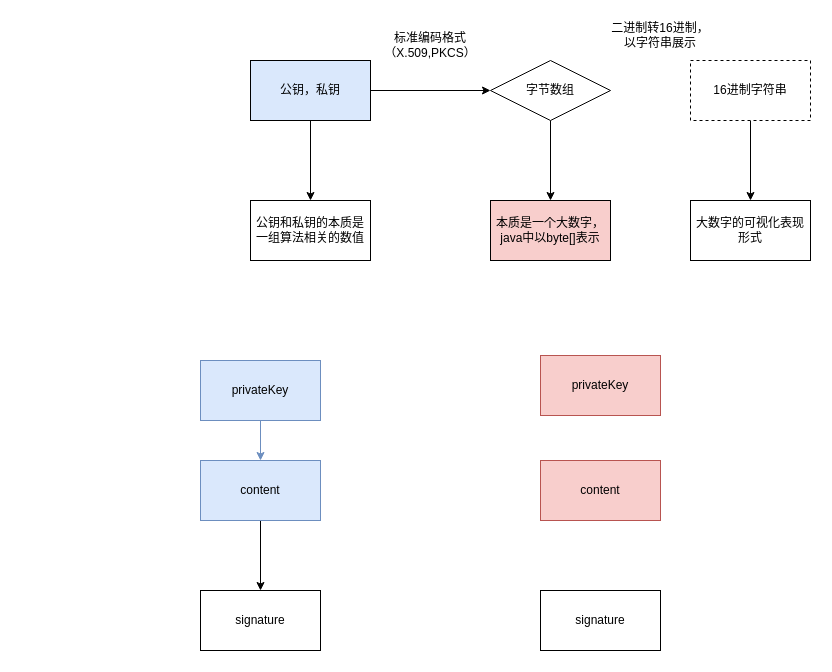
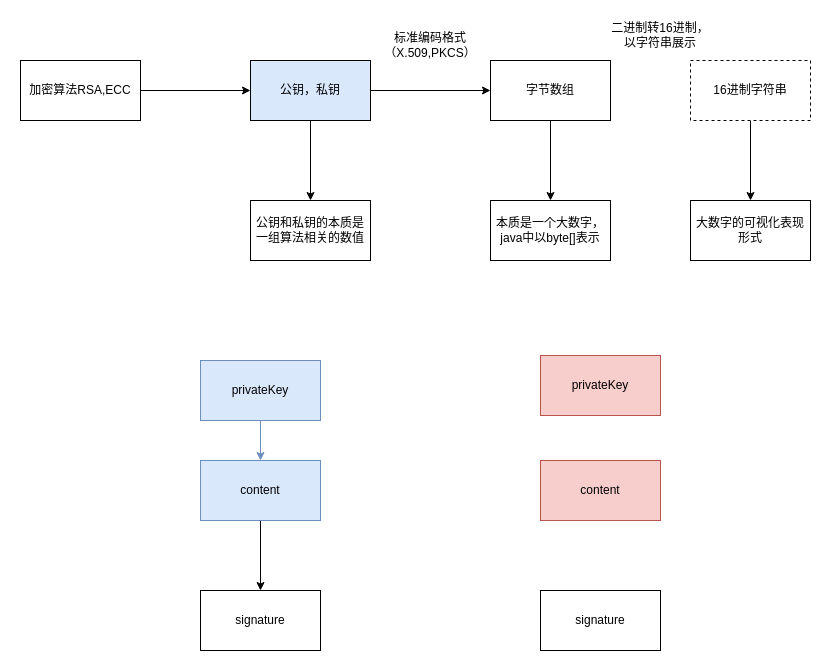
none -> (81, 91)
none -> (192, 91)
(551, 91) -> (551, 91)
(551, 231) -> (551, 231)
